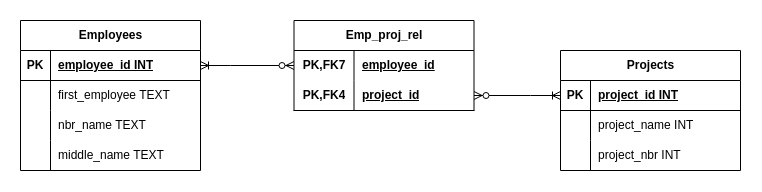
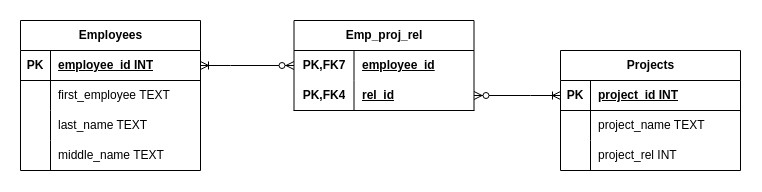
(395, 96) -> (380, 96)
(101, 126) -> (102, 126)
(651, 126) -> (654, 126)
(647, 156) -> (646, 156)
